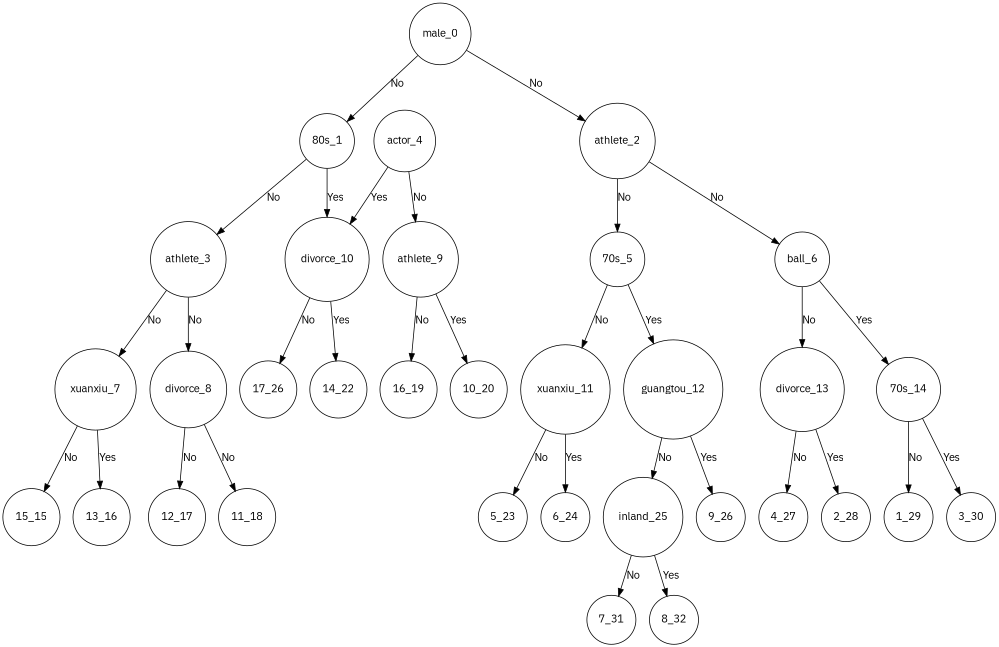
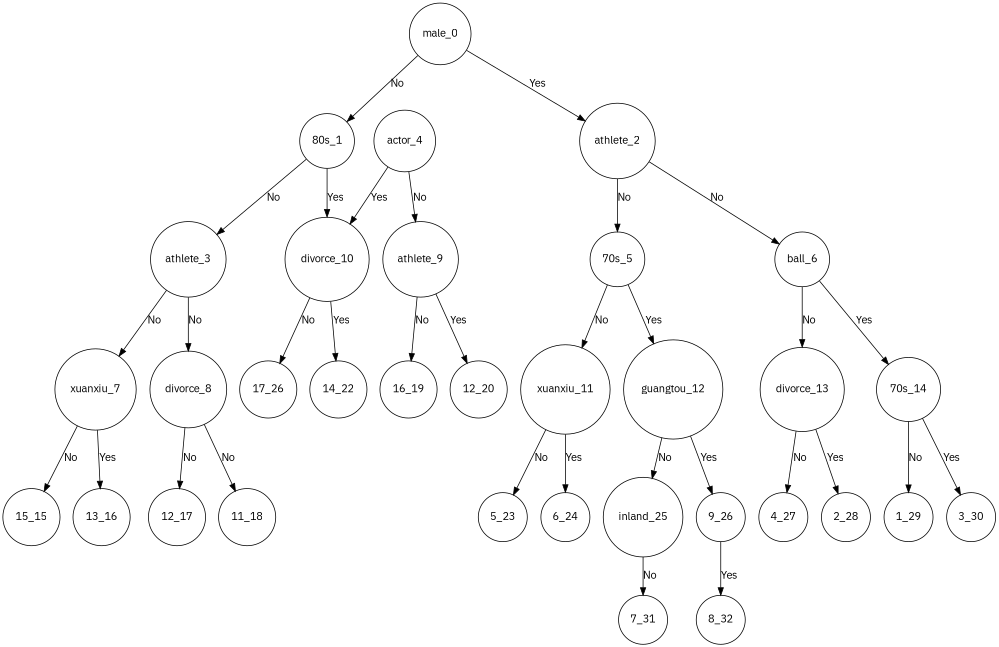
(536, 84) -> (537, 84)
(479, 389) -> (479, 389)
(660, 572) -> (721, 565)
